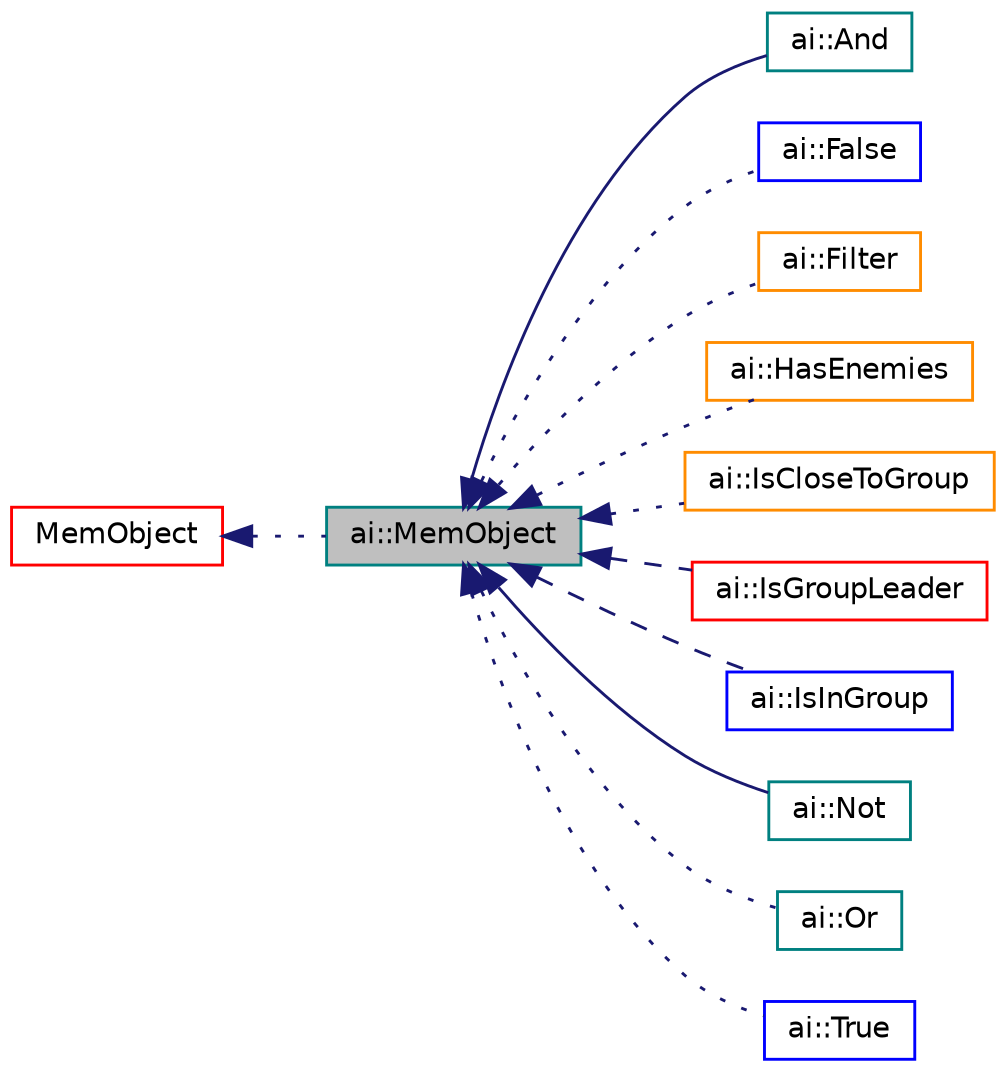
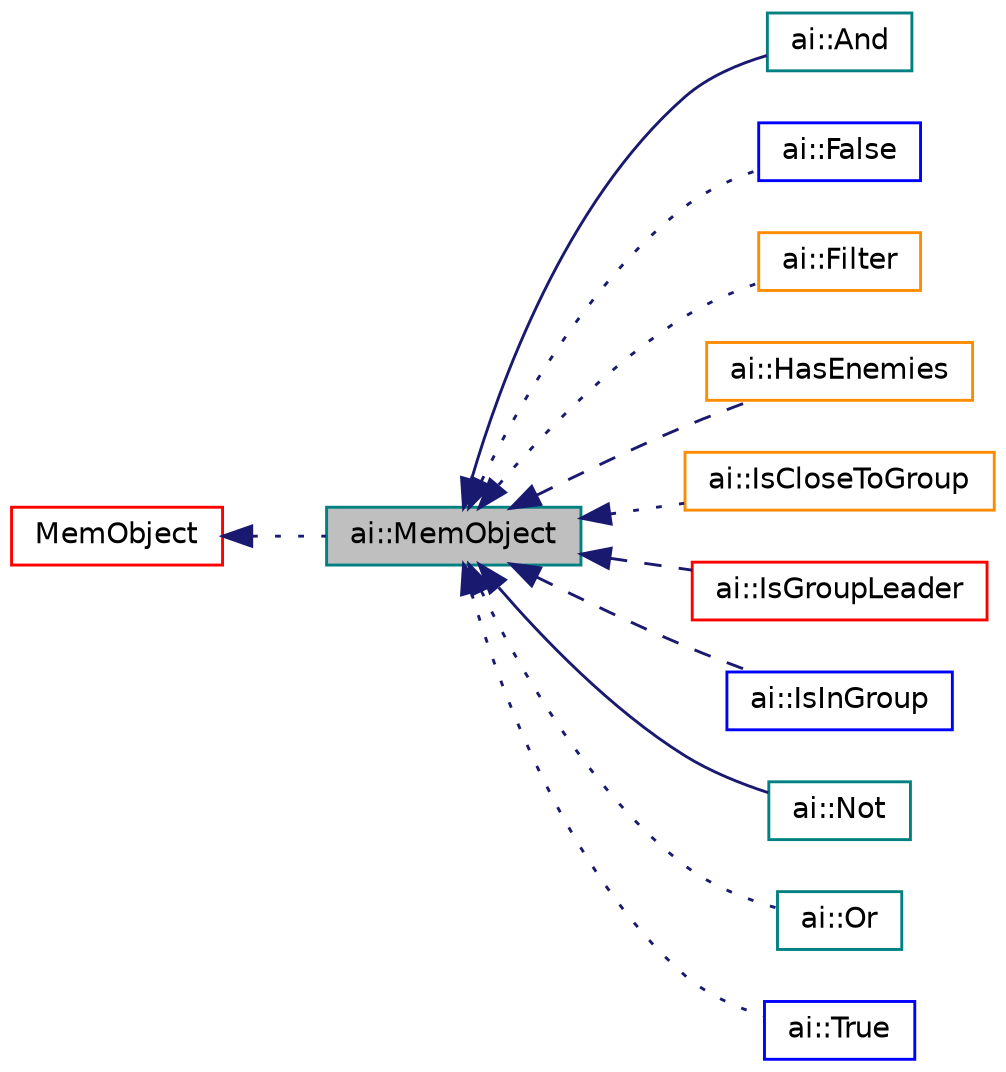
(645, 444) -> (645, 444)
